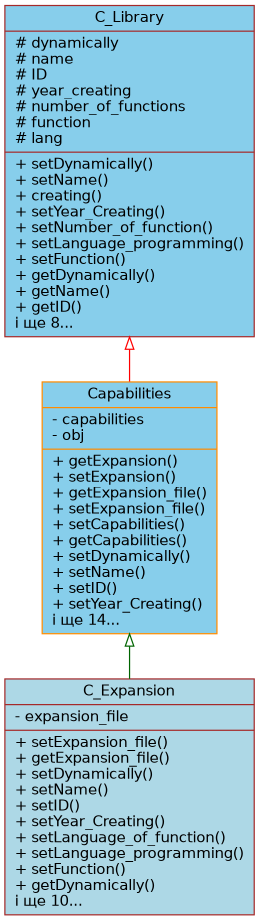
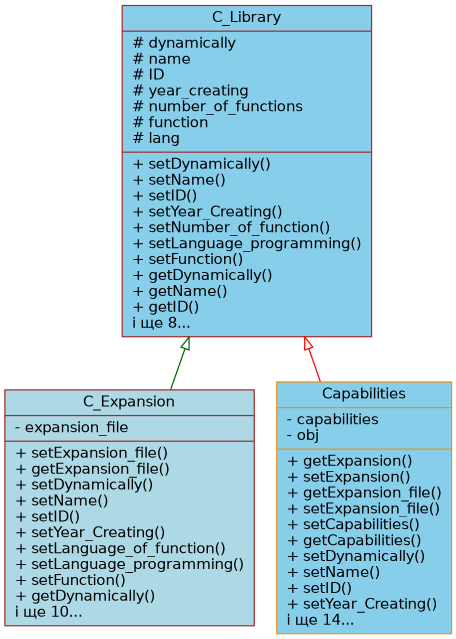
(59, 196) -> (165, 196)
(130, 663) -> (178, 369)
